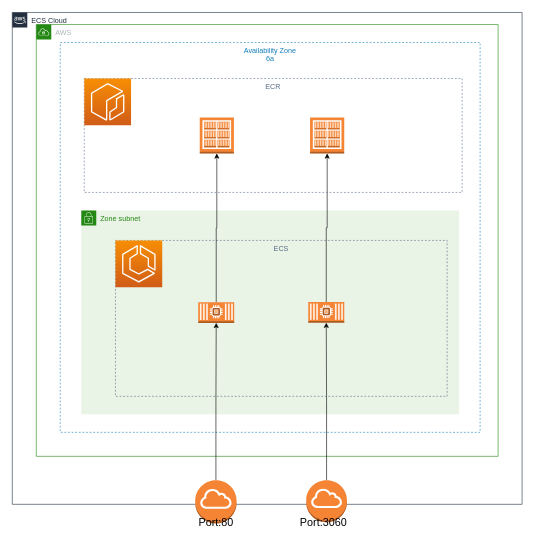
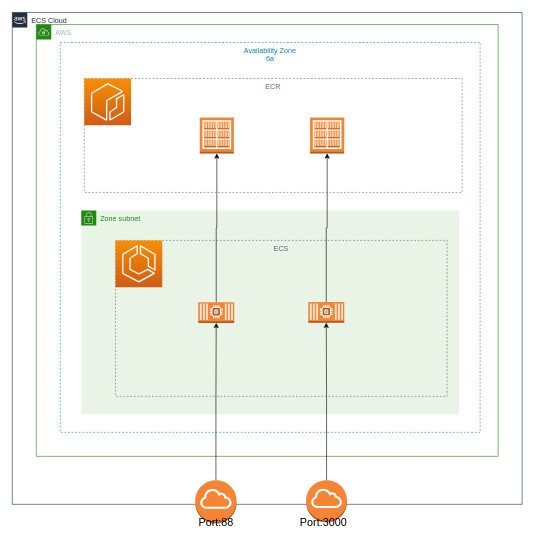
(216, 523) -> (216, 523)
(324, 523) -> (324, 523)
